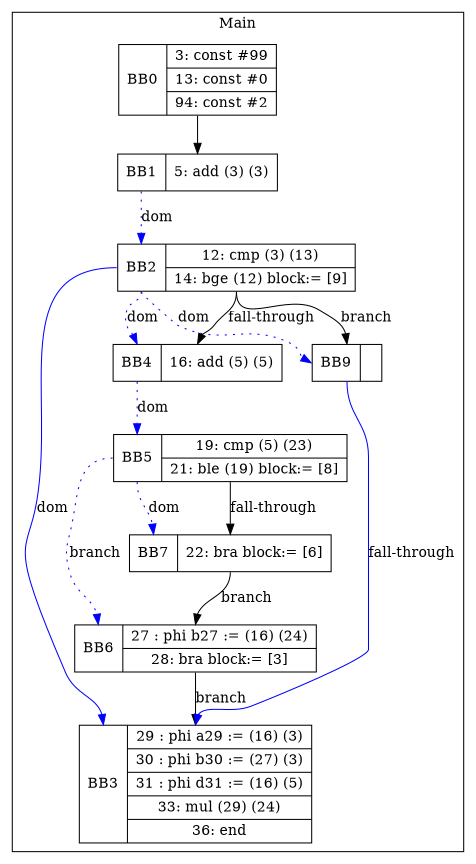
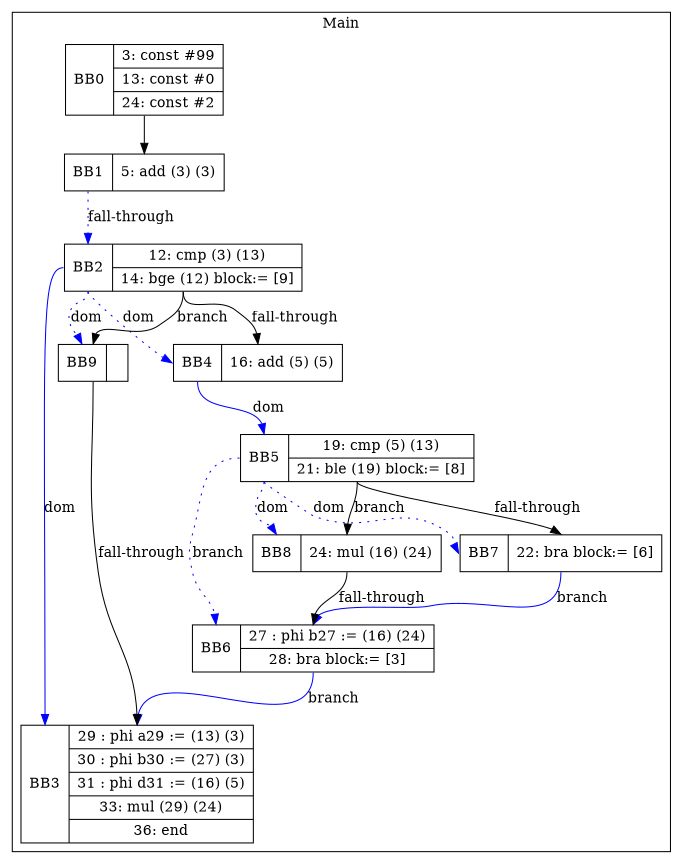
(222, 103) -> (168, 103)
(157, 218) -> (132, 218)
(137, 403) -> (226, 407)
(254, 446) -> (381, 446)
none -> (347, 553)
(217, 595) -> (450, 604)
(369, 607) -> (96, 551)
(196, 693) -> (230, 699)
(220, 736) -> (161, 736)
